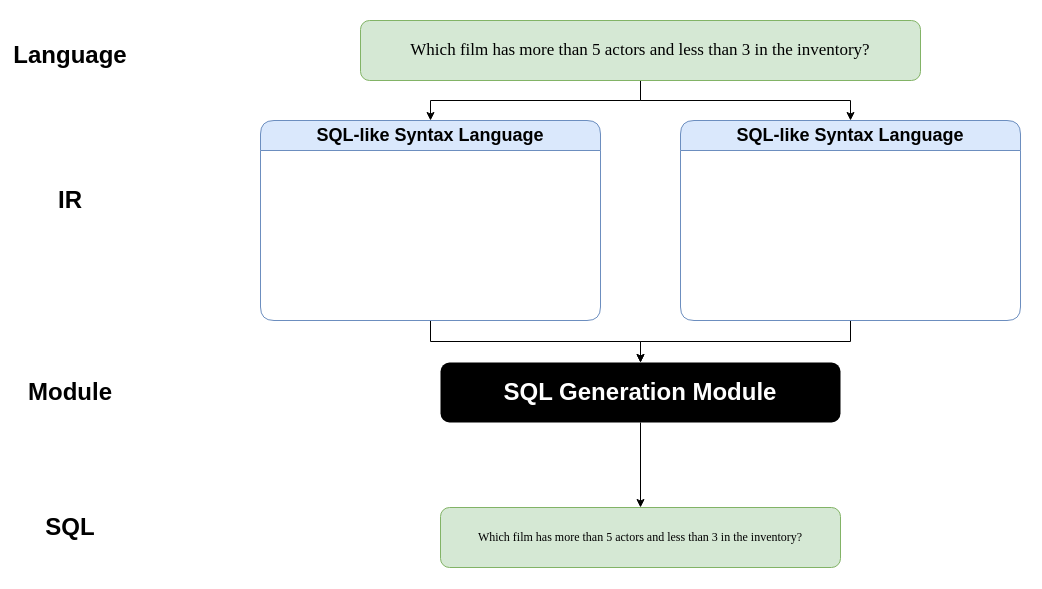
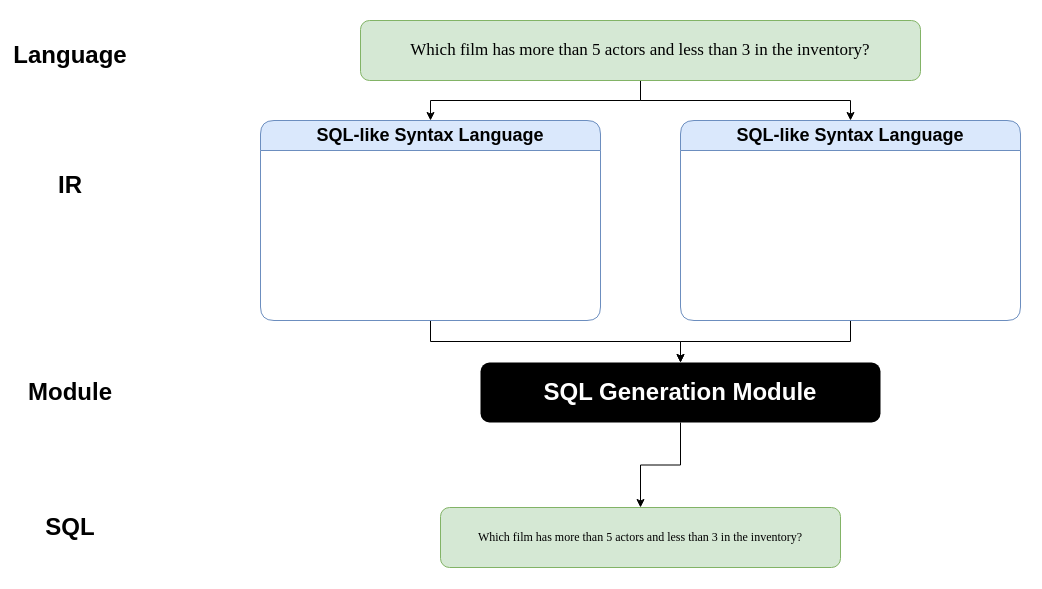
(71, 201) -> (71, 186)
(641, 393) -> (681, 393)
